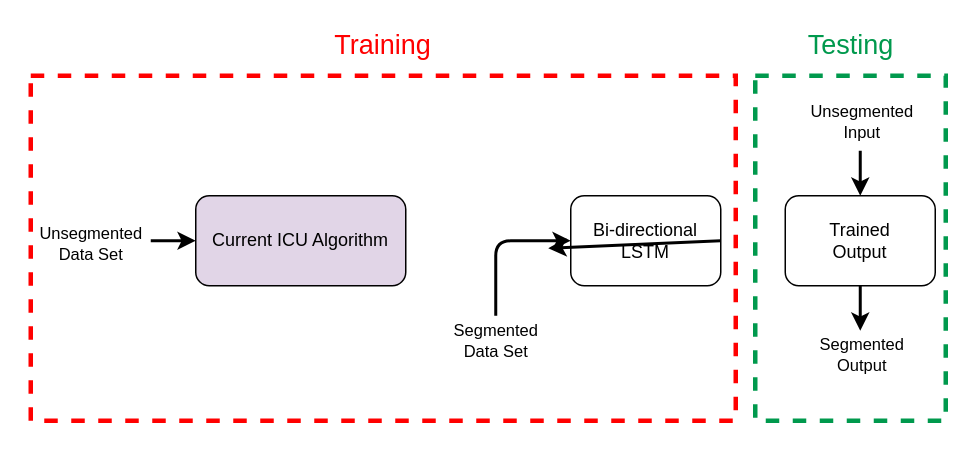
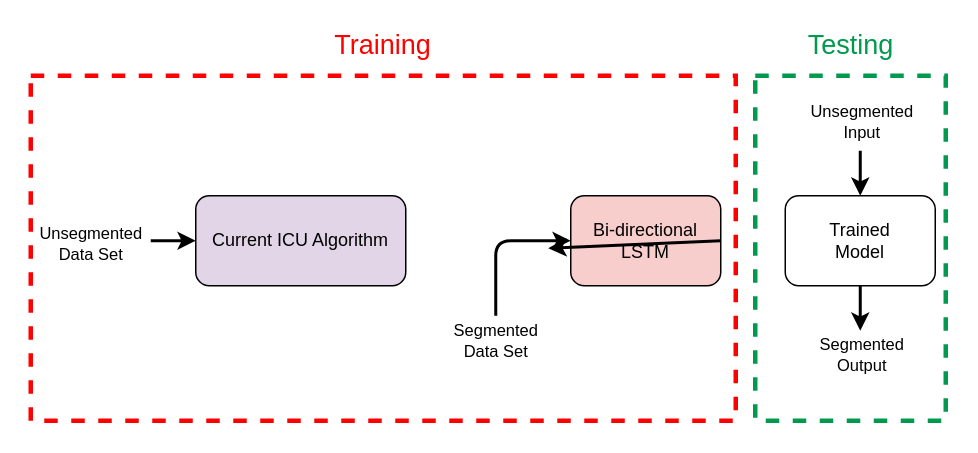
(646, 241) -> (646, 241)
(860, 241) -> (860, 241)
